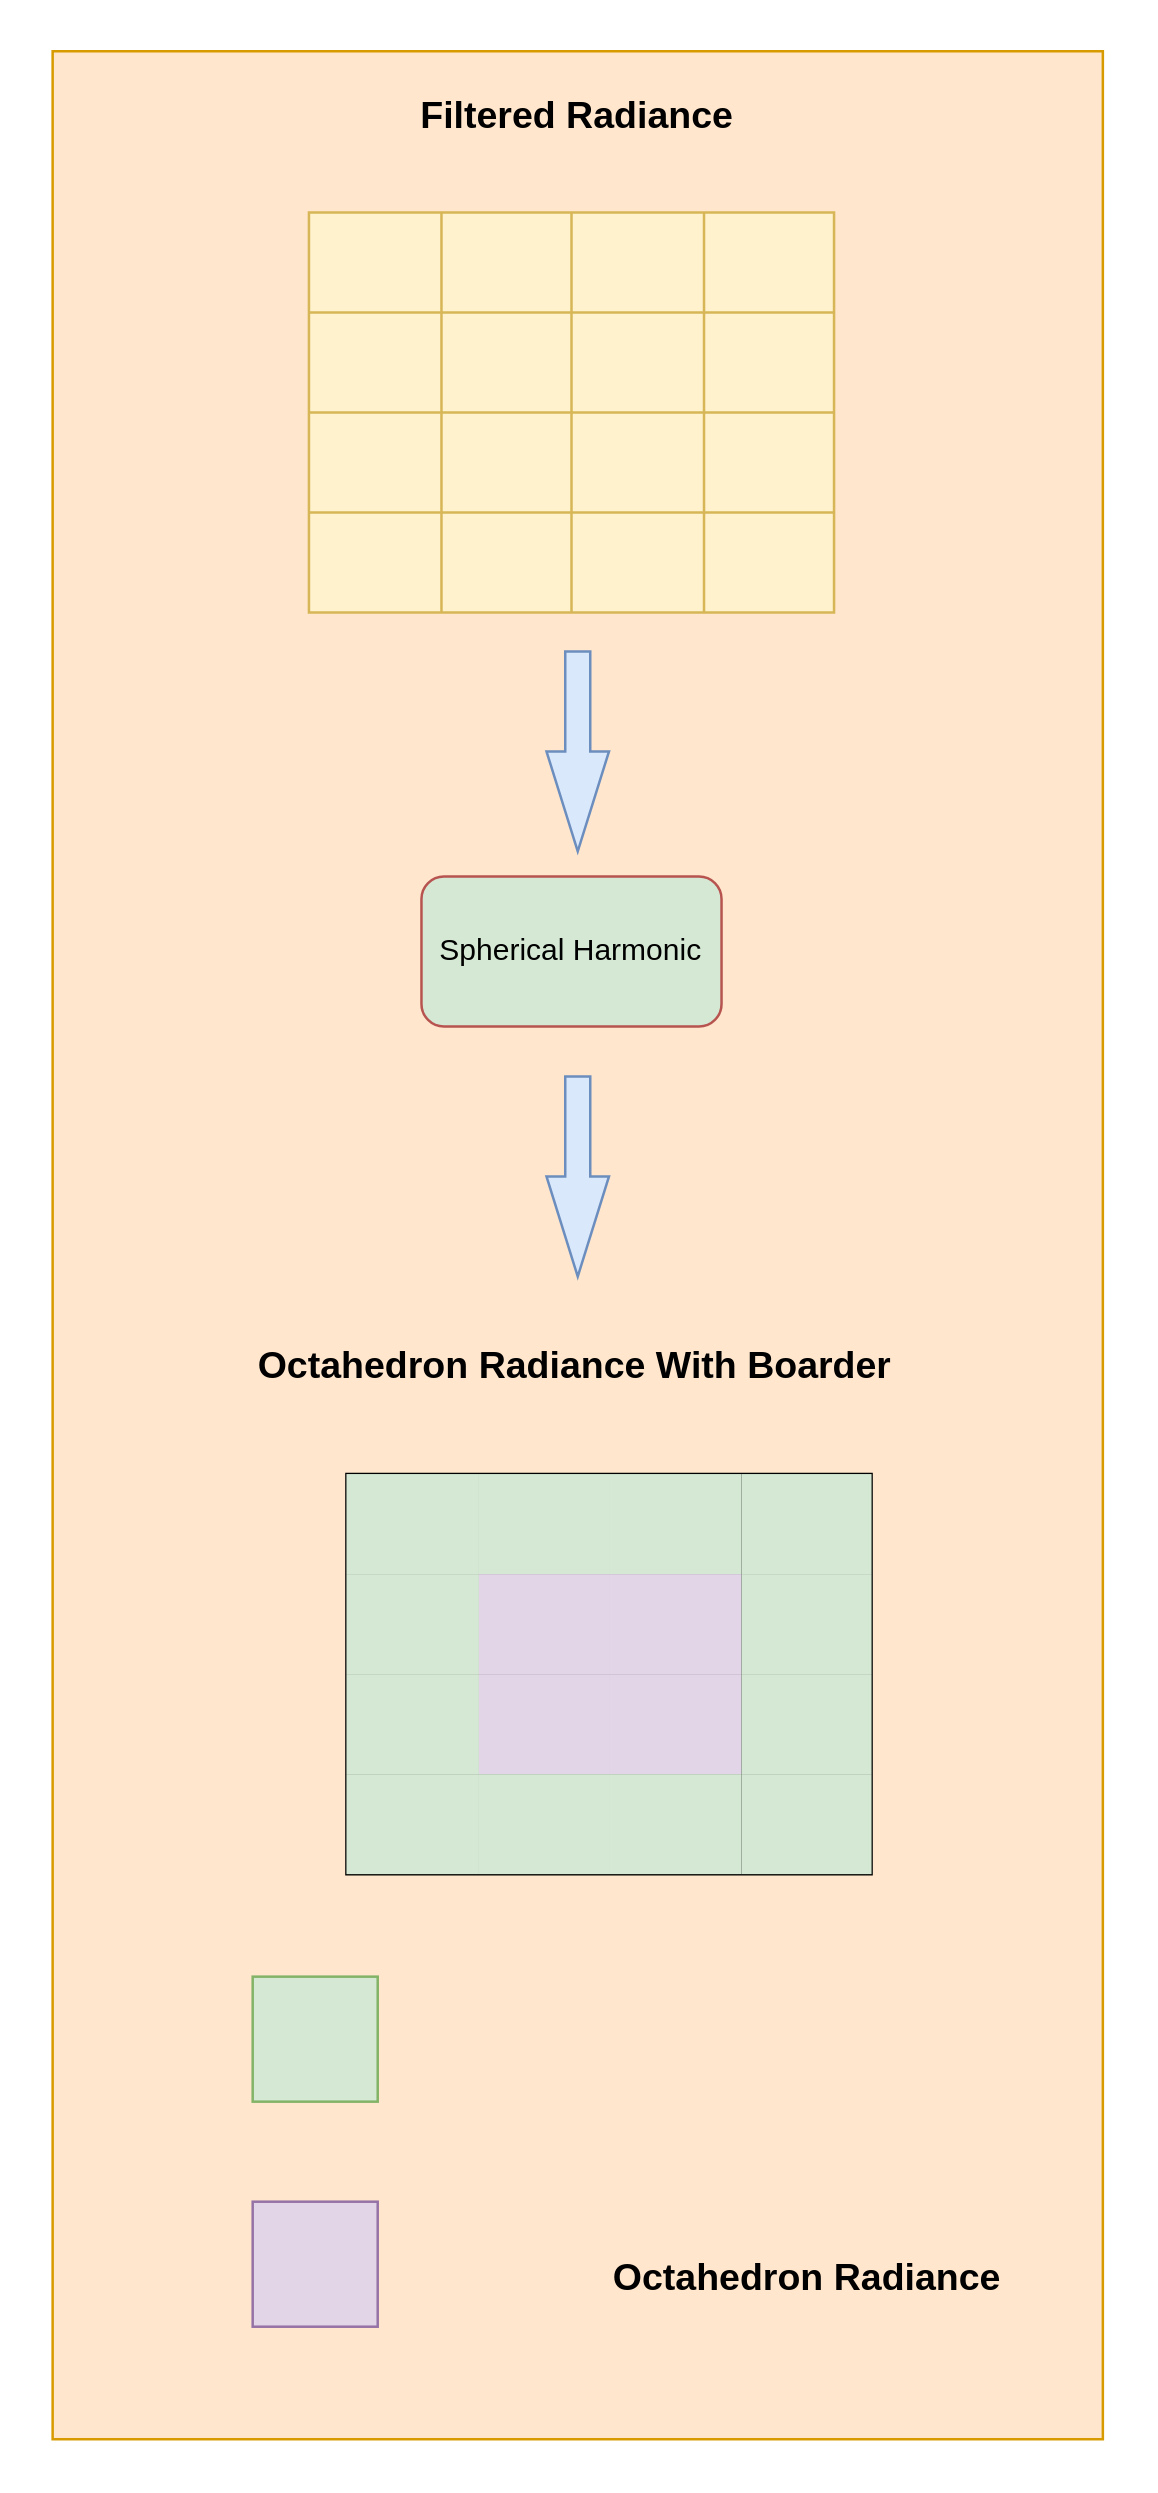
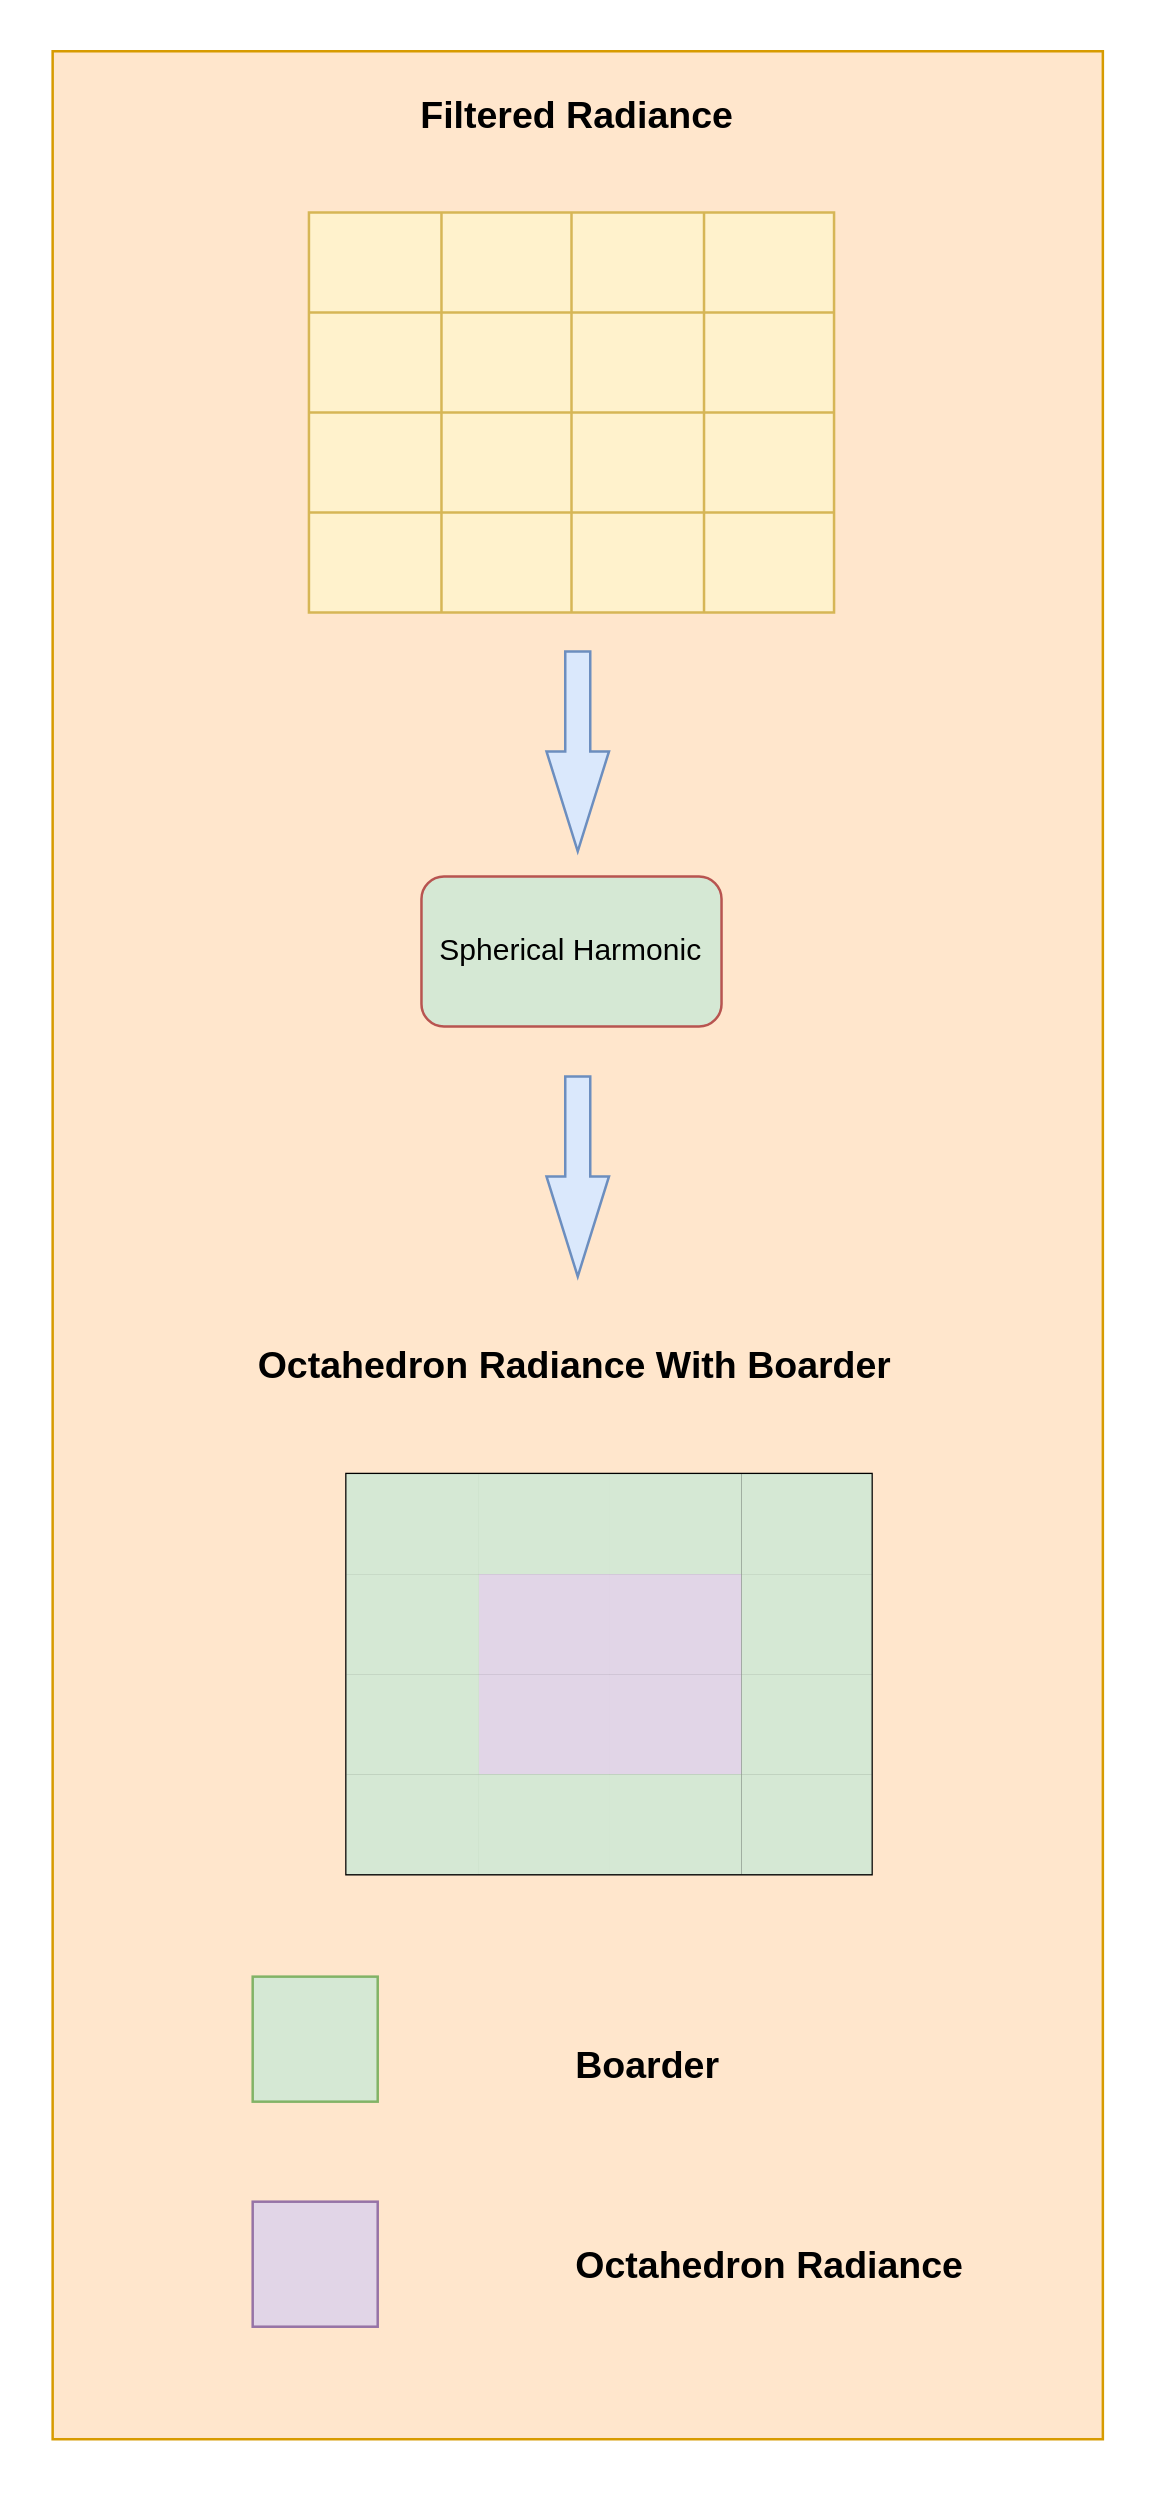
none -> (771, 2083)
(809, 2276) -> (771, 2264)
